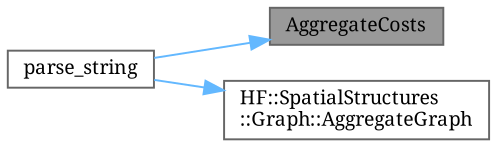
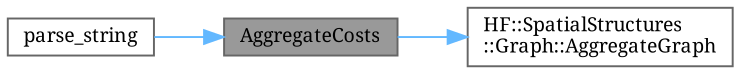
(179, 84) -> (422, 37)
